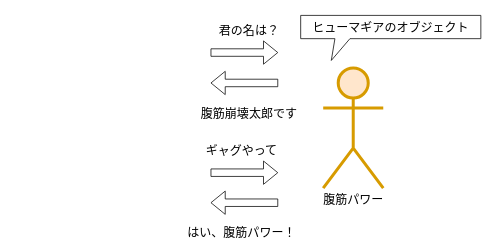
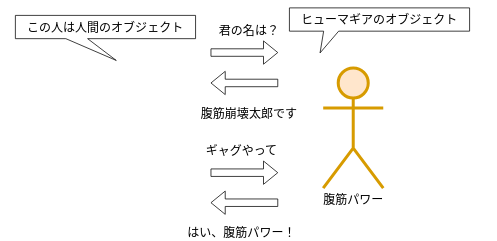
none -> (105, 38)
(390, 38) -> (379, 30)
